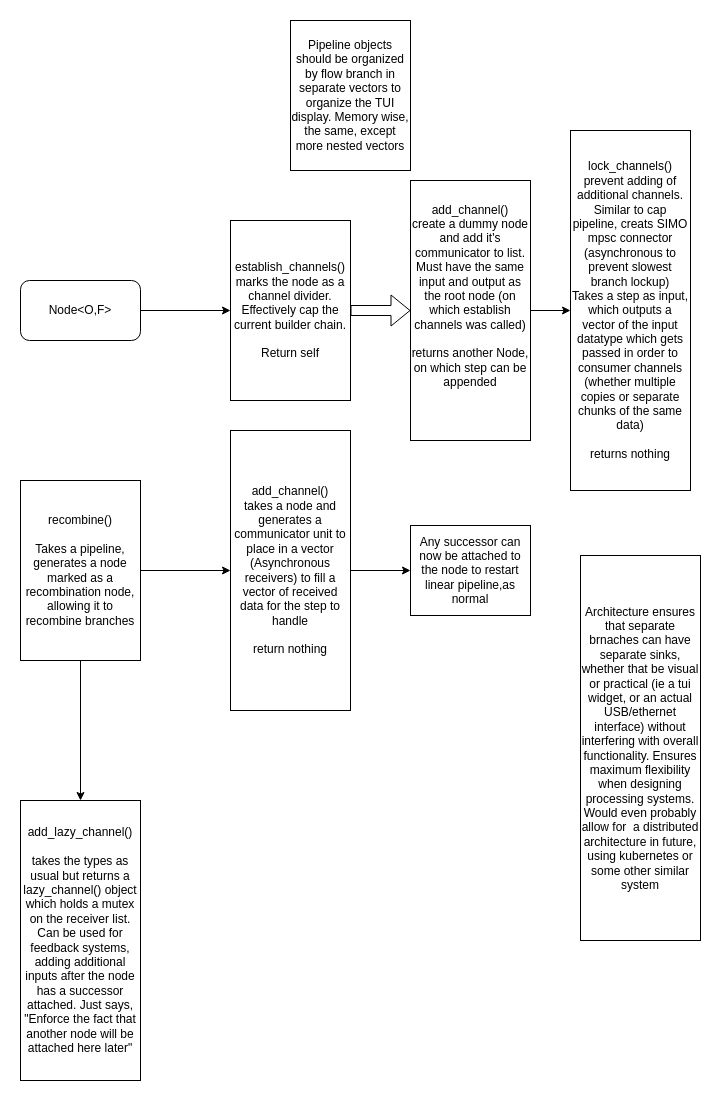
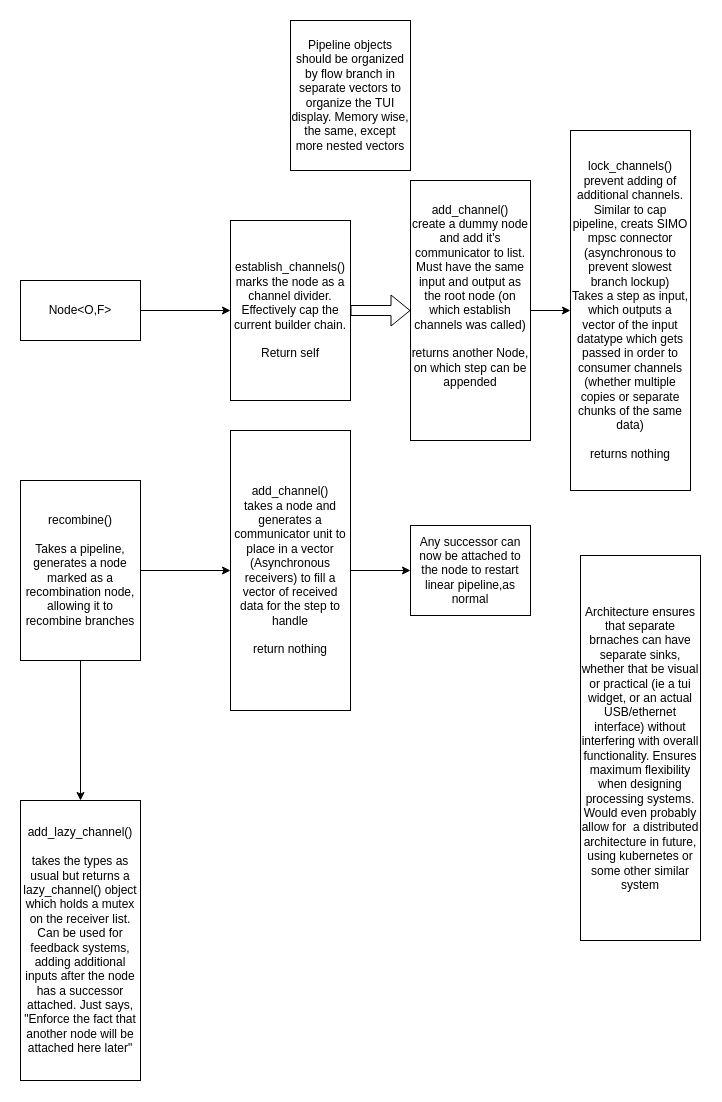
(81, 311) -> (81, 311)
